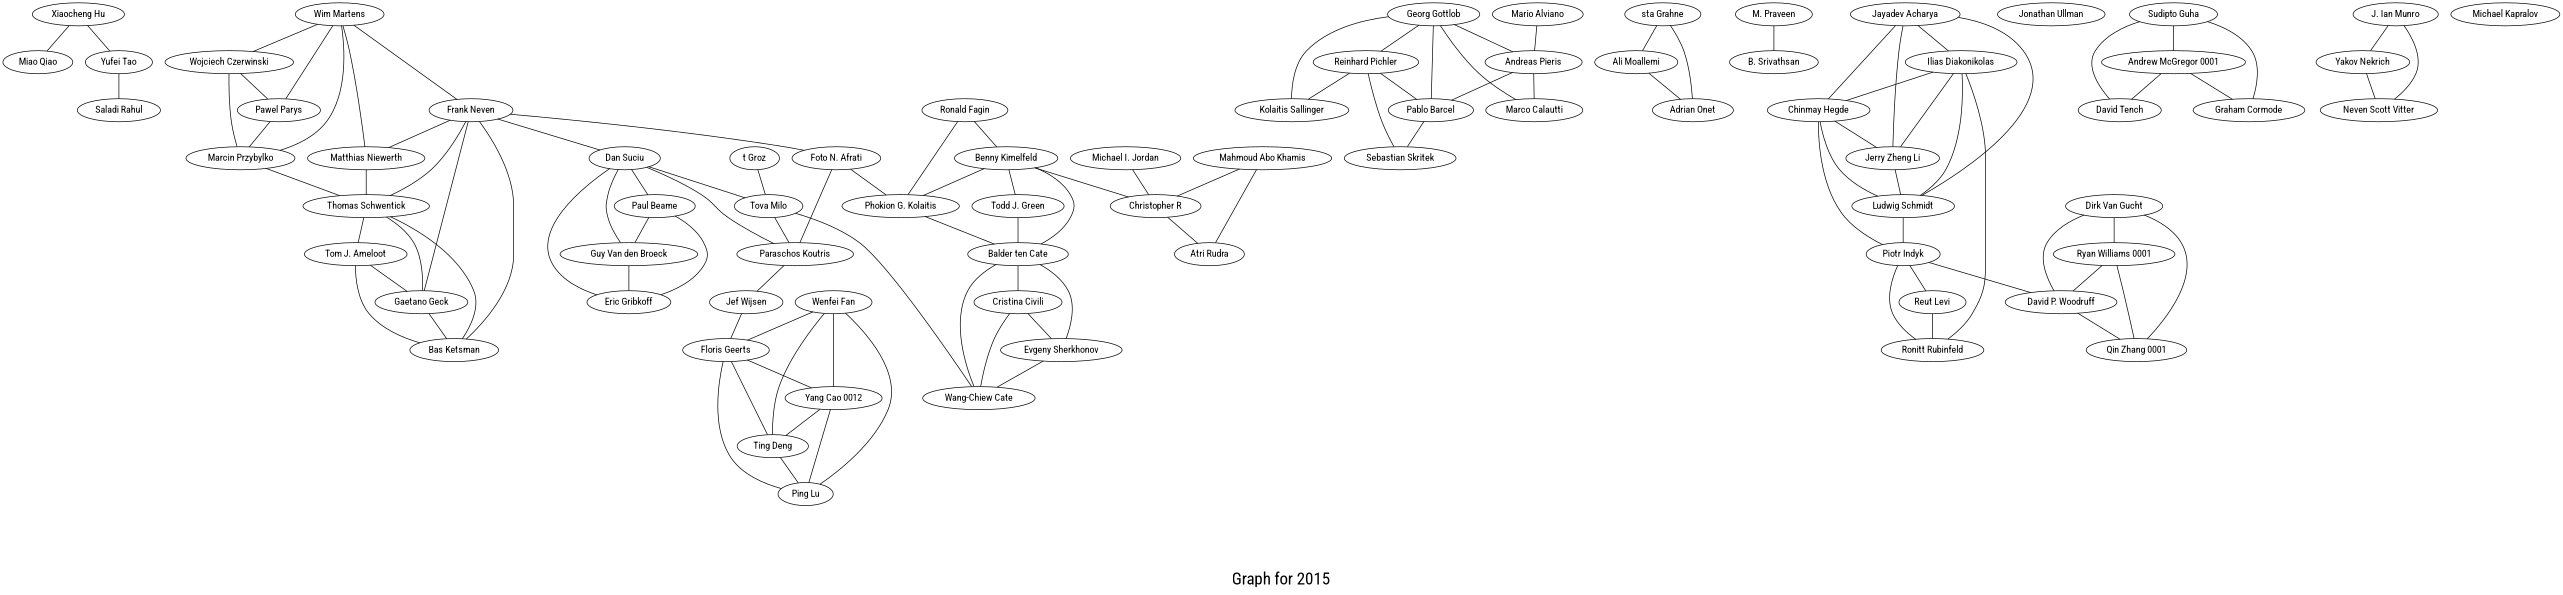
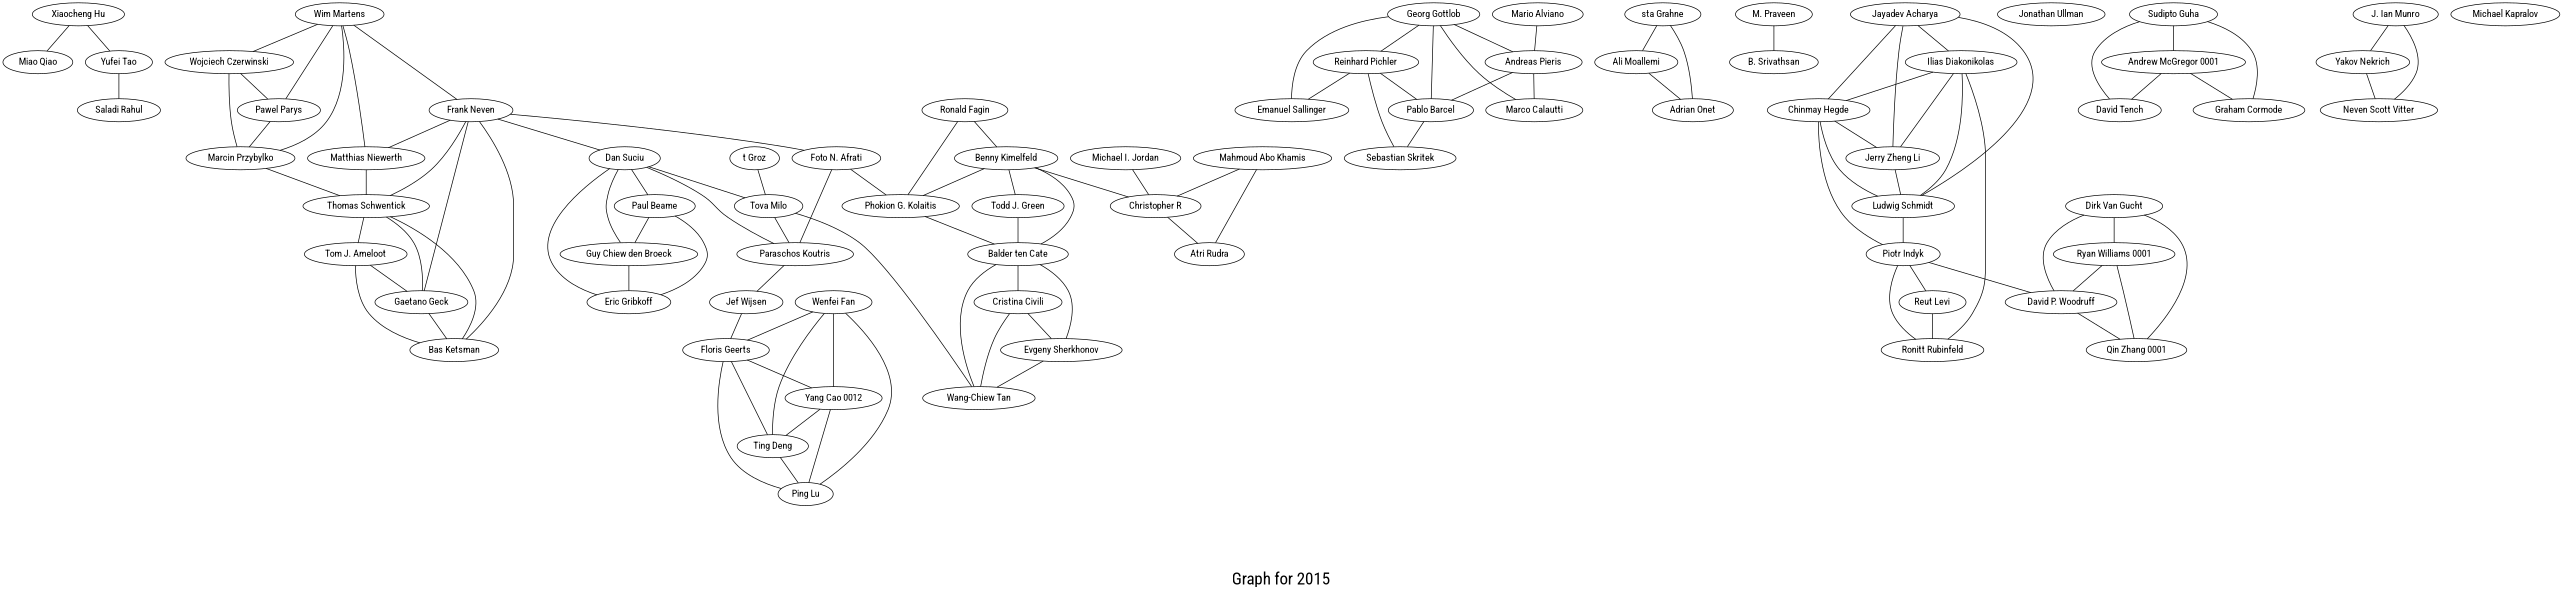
(1292, 110) -> (1292, 110)
(629, 254) -> (629, 254)
(979, 398) -> (979, 398)
